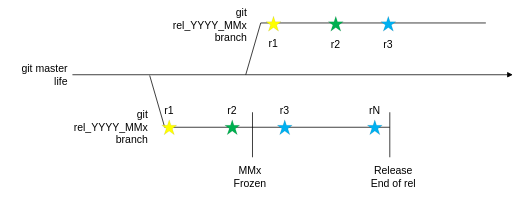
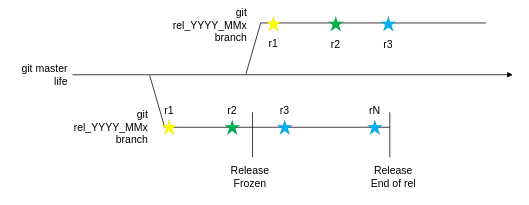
(250, 177) -> (250, 177)
